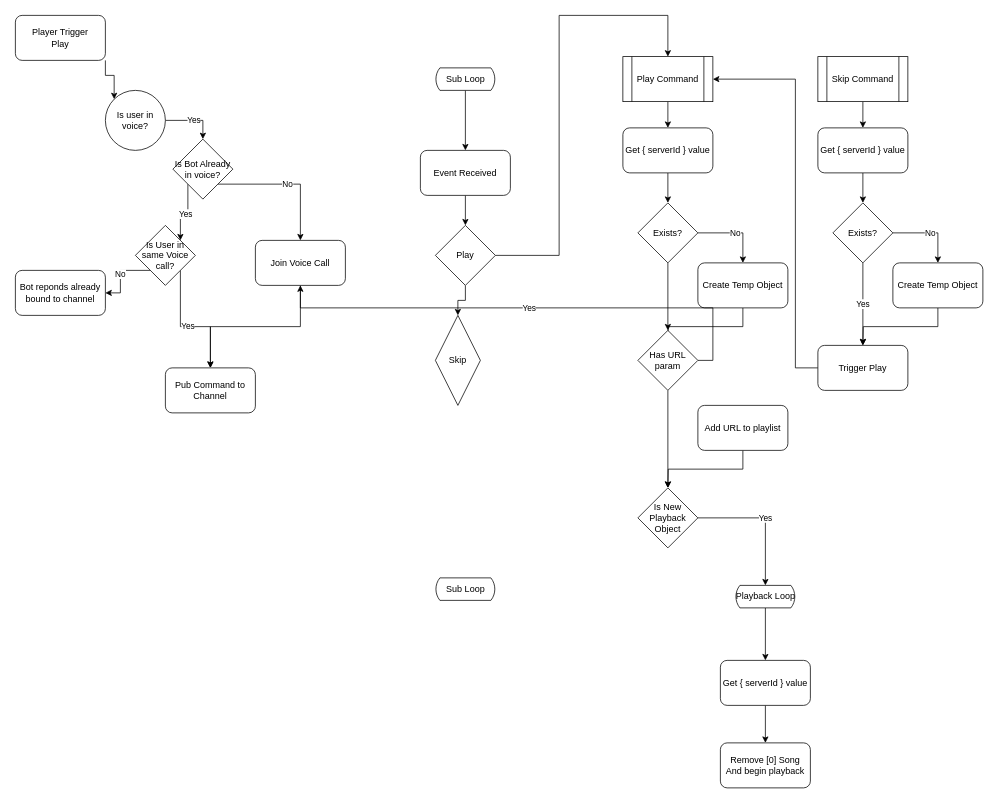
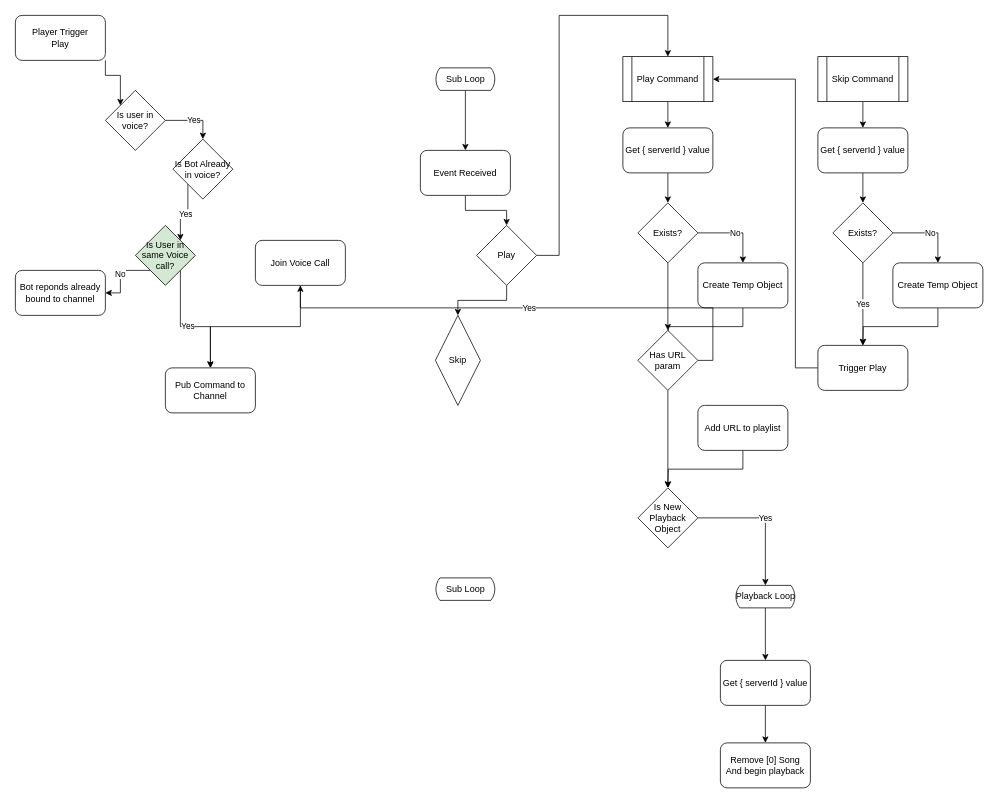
(135, 120) -> (135, 120)
(300, 200) -> none
(165, 255) -> (165, 255)
(465, 255) -> (507, 255)
